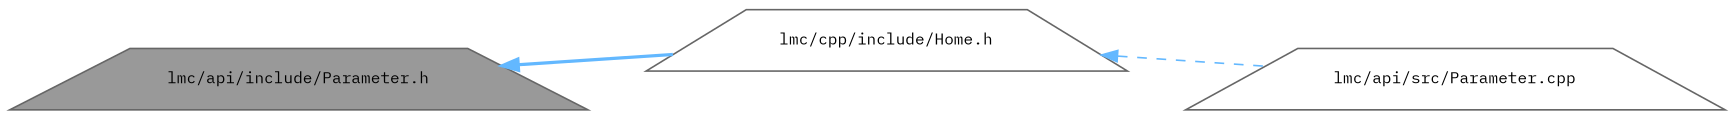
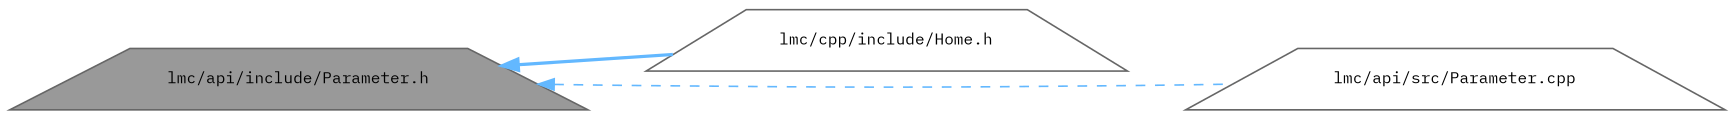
(1191, 61) -> (893, 87)
